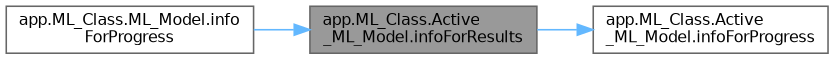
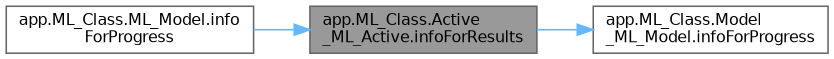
(423, 30) -> (423, 30)
(711, 30) -> (711, 30)
